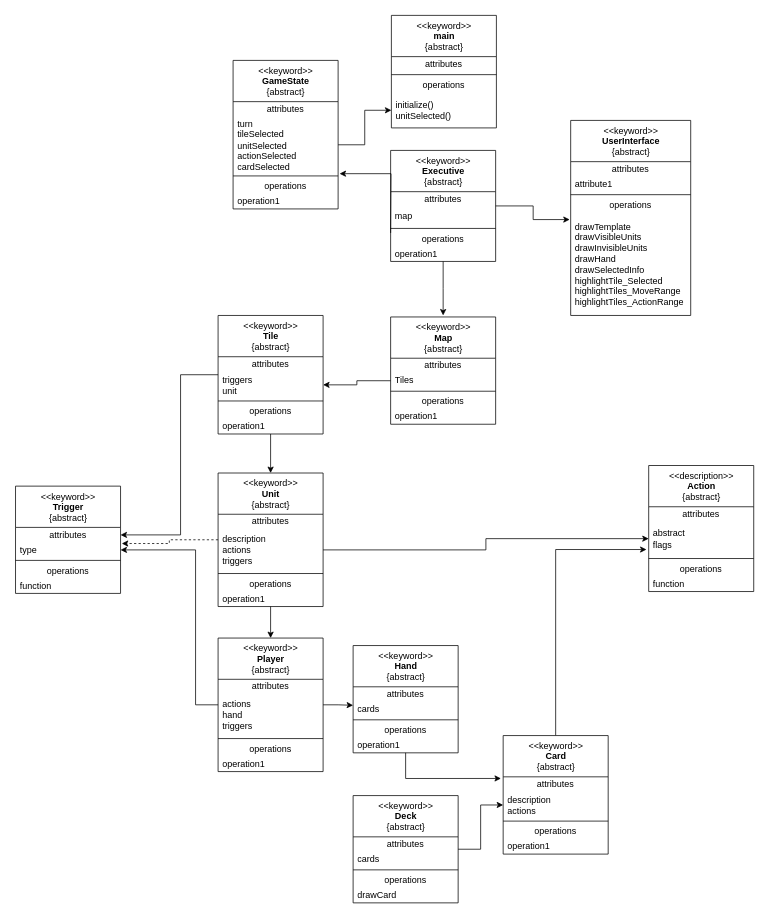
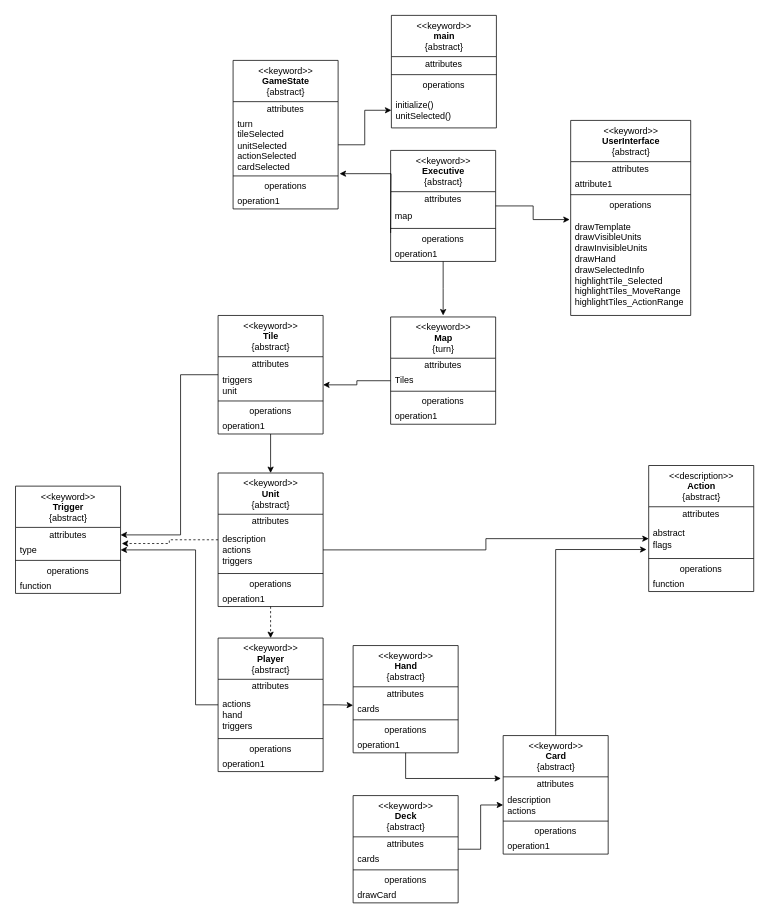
(443, 338) -> (443, 338)
(270, 621) -> (270, 621)
